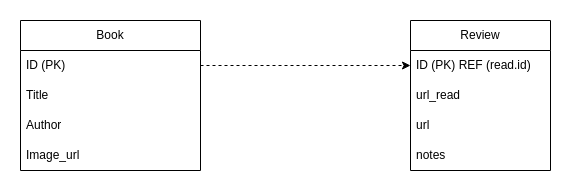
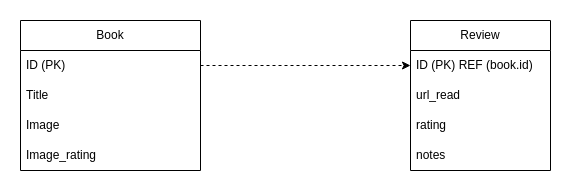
(479, 66) -> (479, 66)
(47, 126) -> (43, 126)
(425, 126) -> (435, 126)
(55, 156) -> (65, 156)
